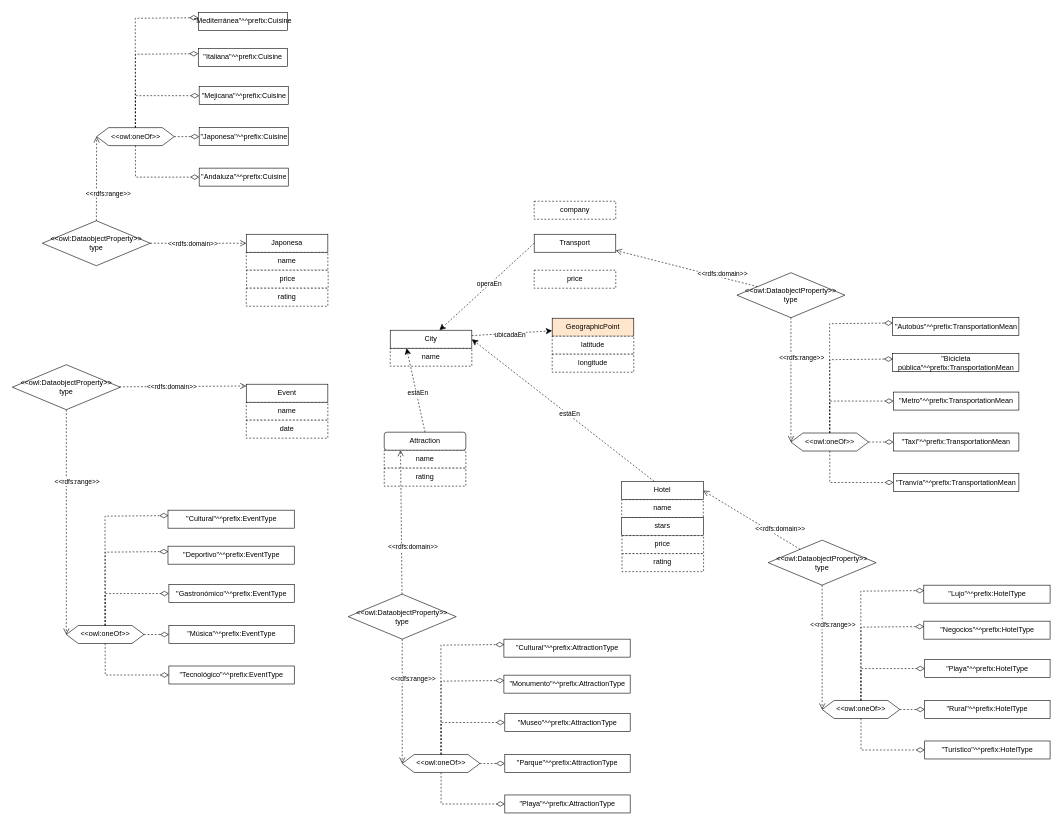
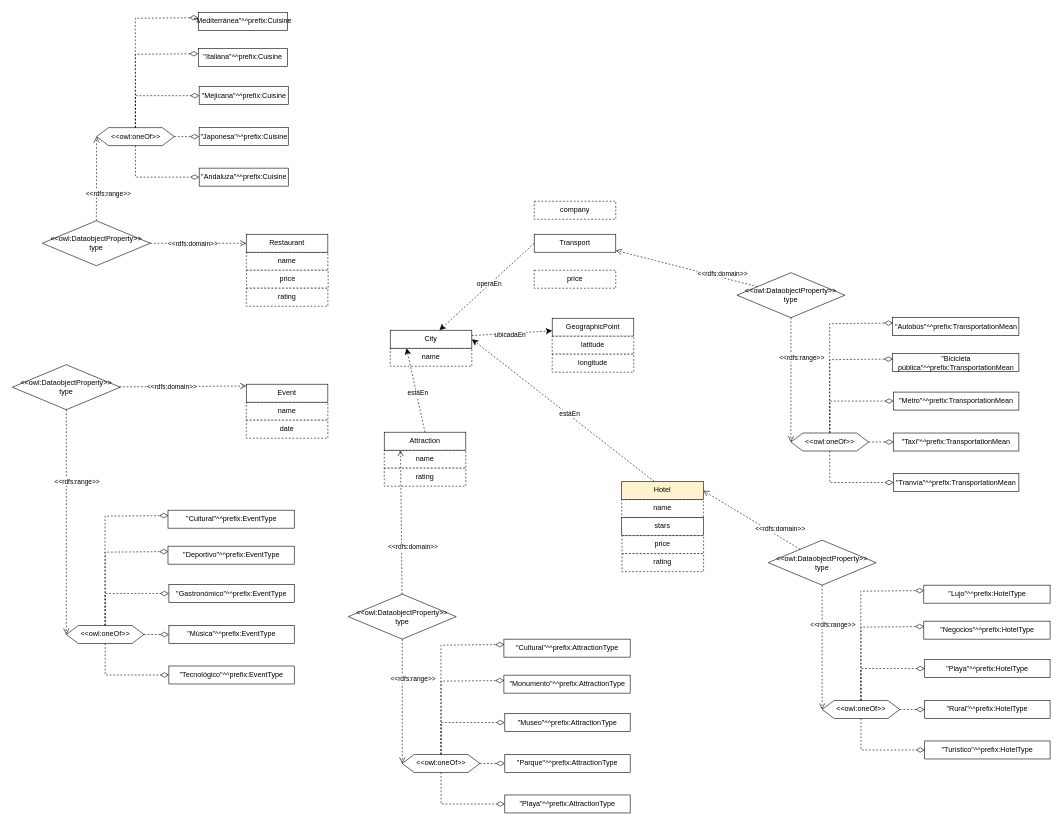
(287, 243) -> (287, 243)
(593, 327) -> (593, 327)
(425, 441) -> (425, 441)
(663, 491) -> (663, 491)
